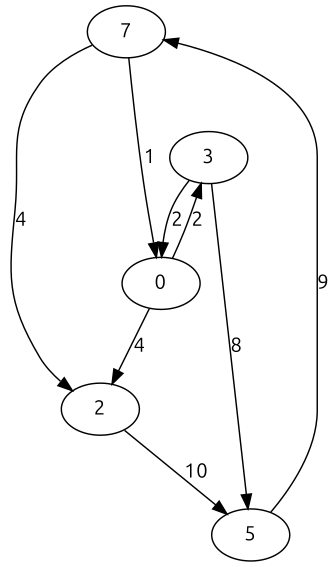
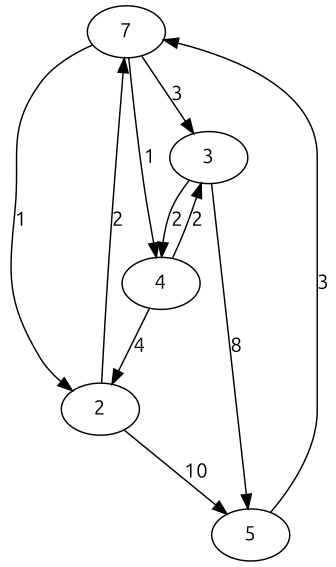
none -> (164, 89)
(22, 220) -> (22, 220)
none -> (111, 228)
(161, 283) -> (161, 283)
(324, 283) -> (324, 283)
